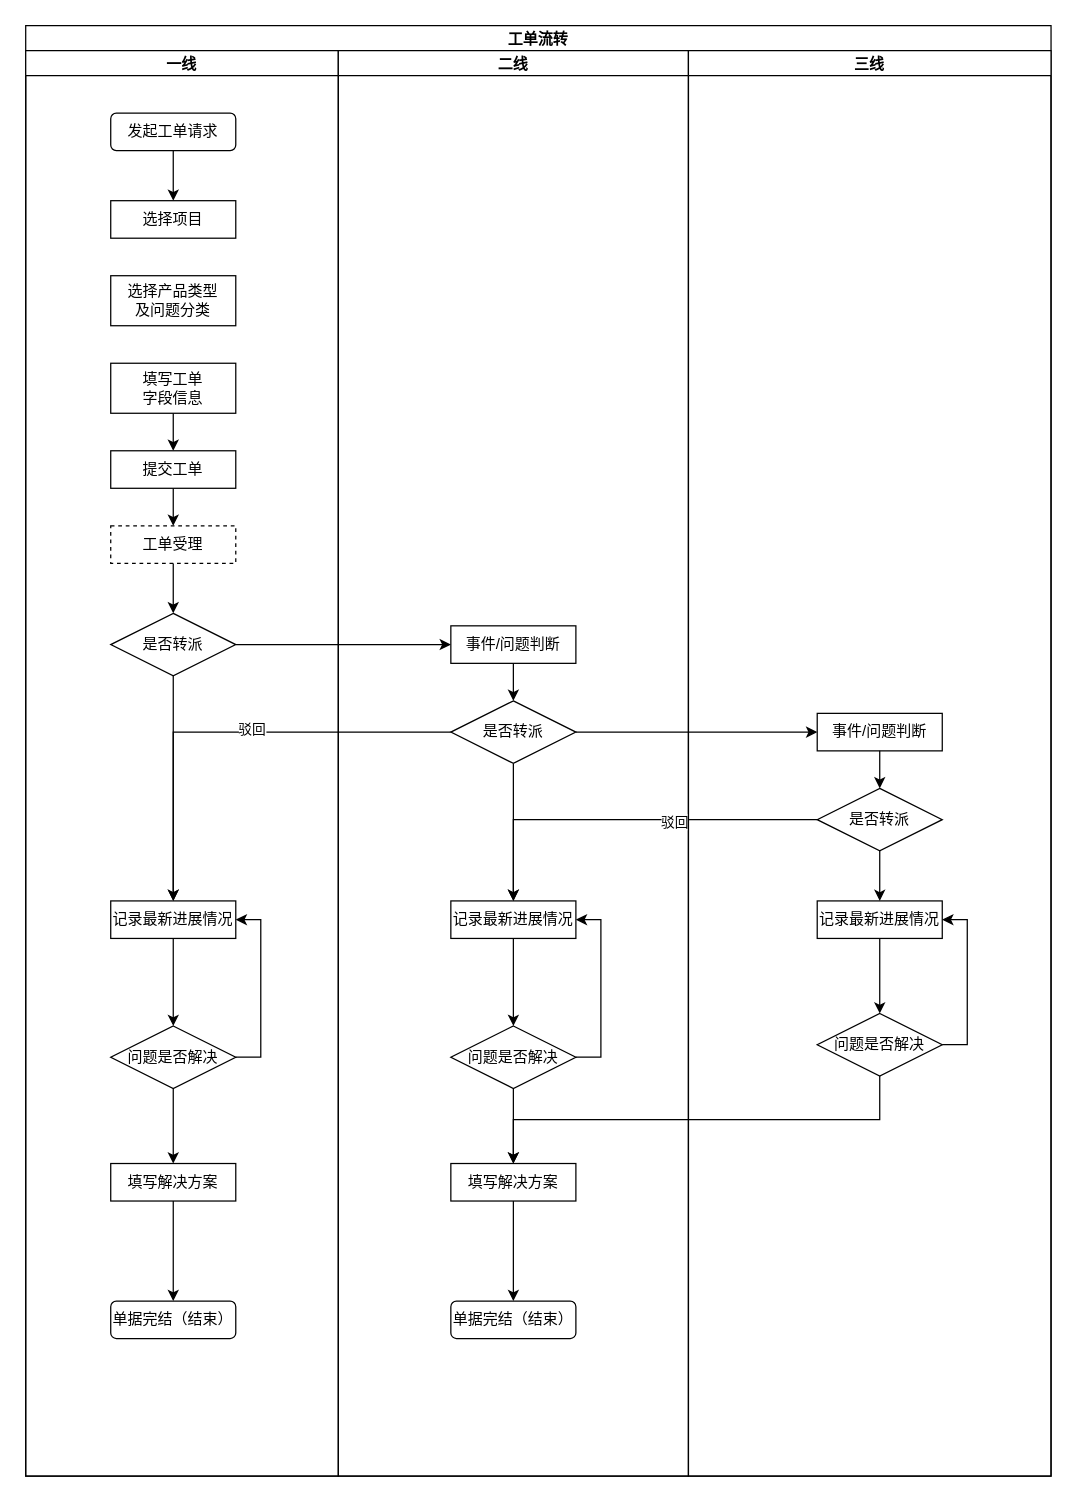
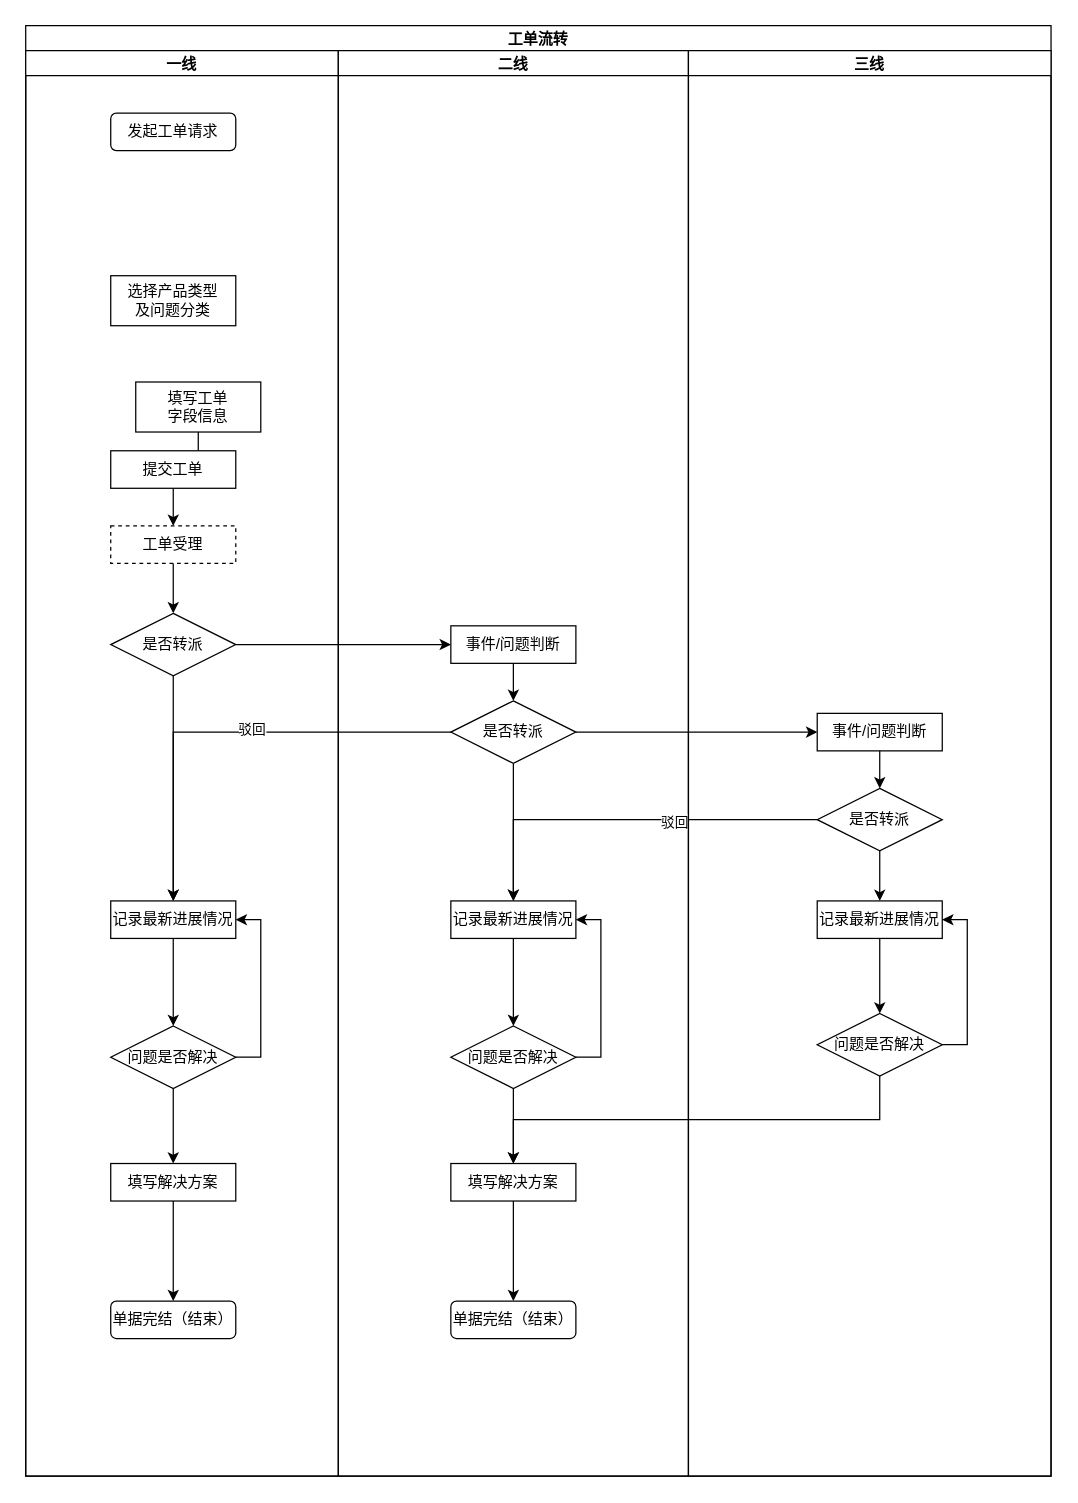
(173, 172) -> none
(173, 219) -> none
(173, 388) -> (198, 407)
